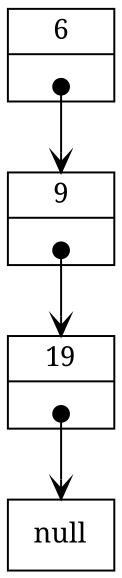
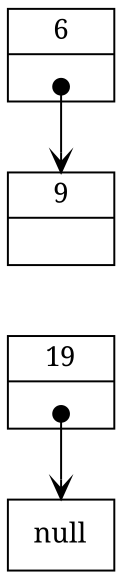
(61, 287) -> none
